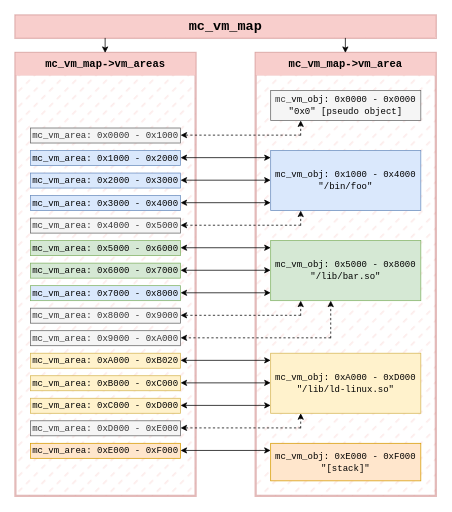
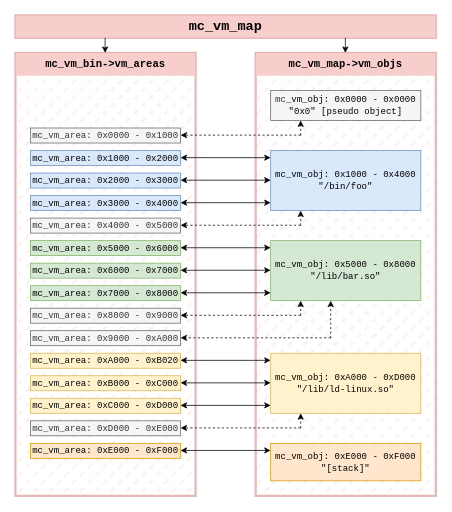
(105, 64) -> (105, 64)
(345, 64) -> (345, 64)
(105, 293) -> (105, 293)
